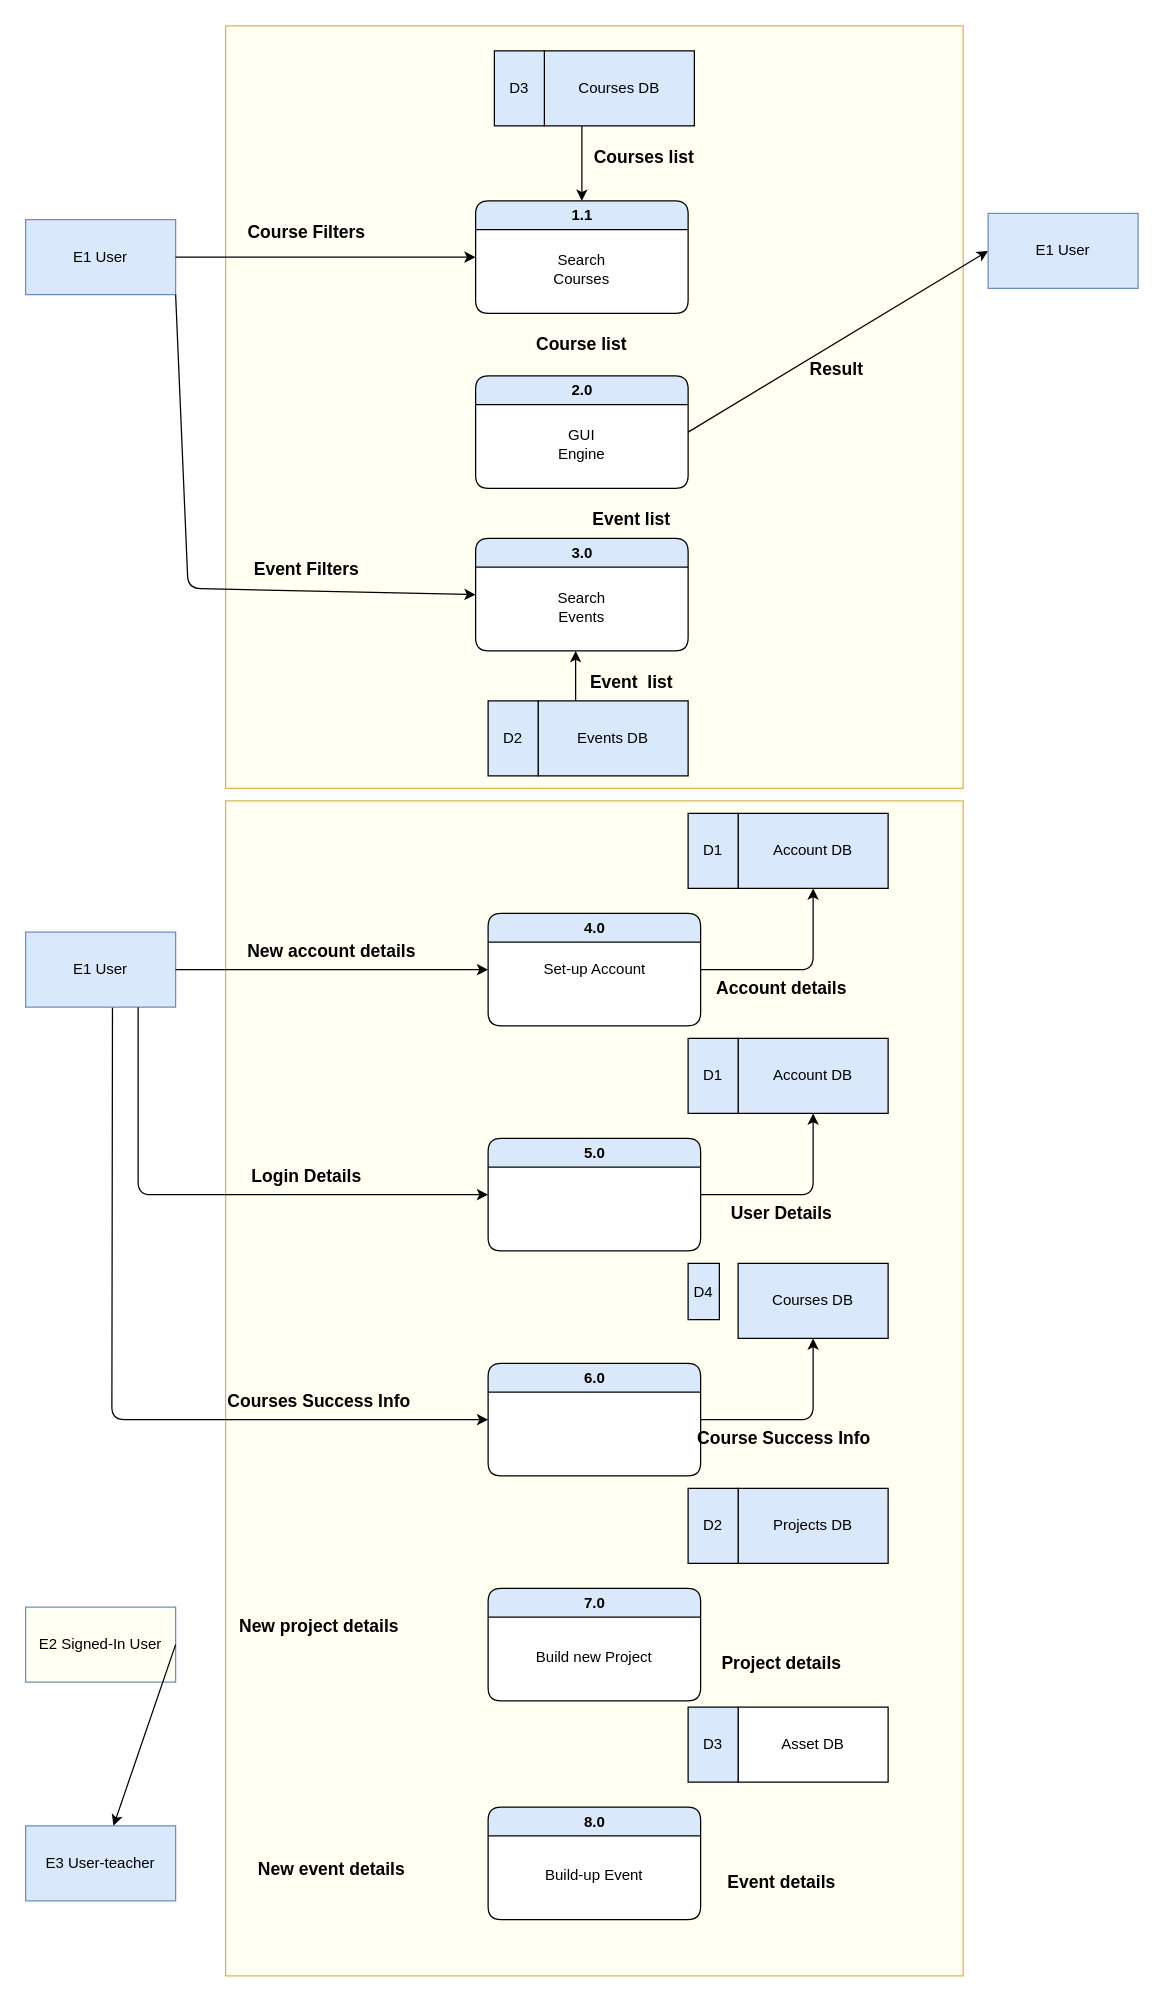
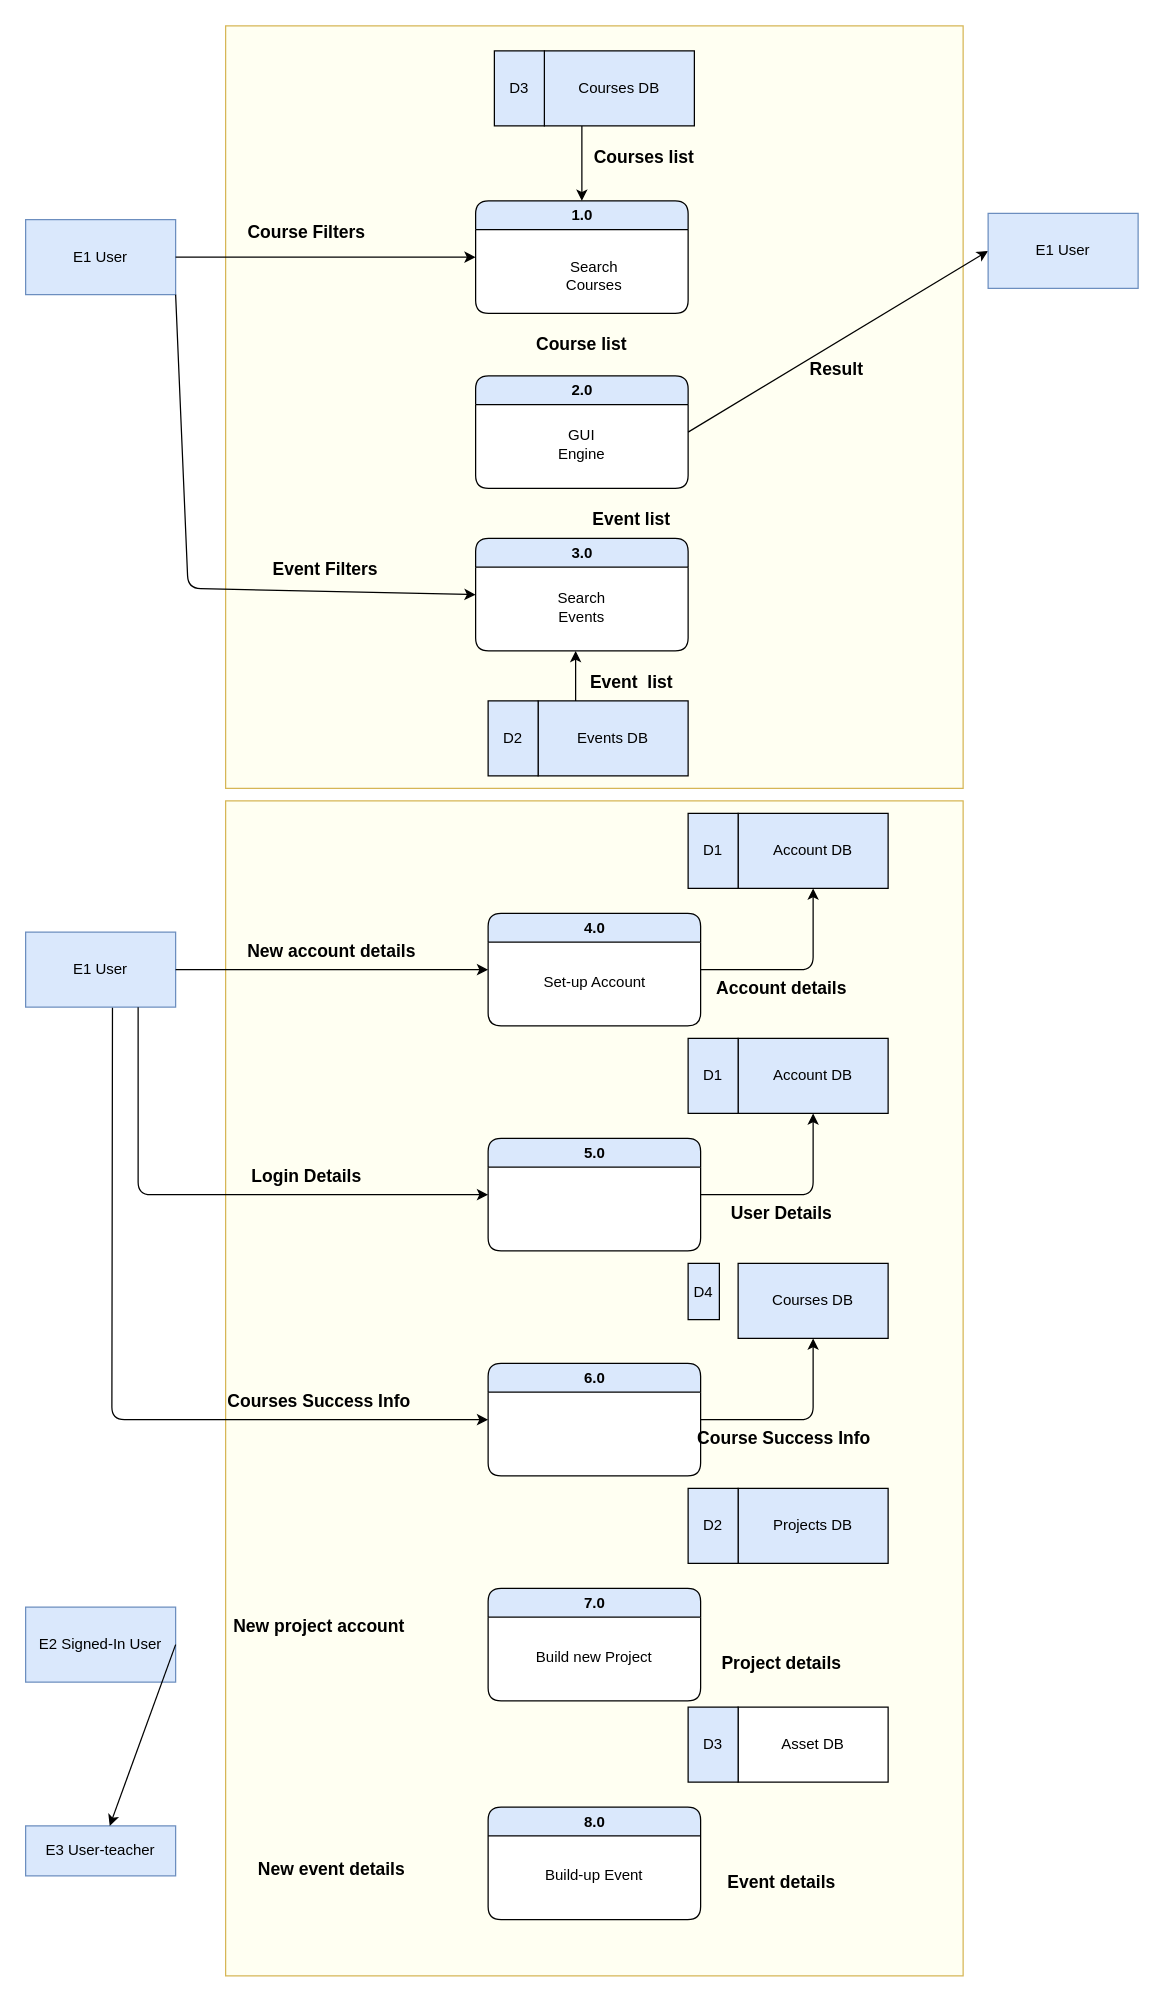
(583, 216) -> (583, 216)
(582, 269) -> (594, 276)
(307, 569) -> (326, 569)
(594, 969) -> (594, 982)
(319, 1626) -> (319, 1626)
(101, 1644) -> (101, 1644)
(101, 1863) -> (101, 1851)
